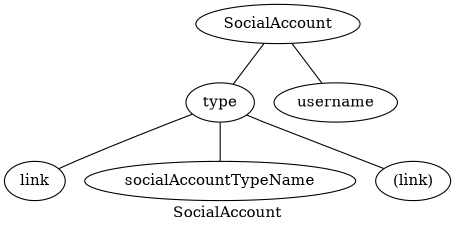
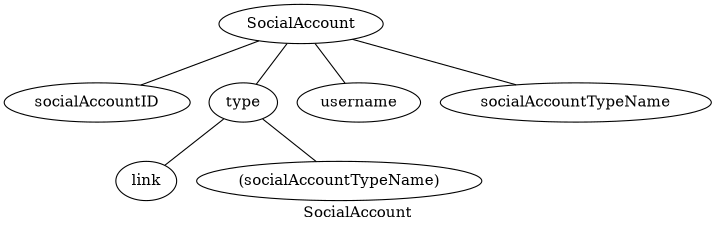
none -> (97, 102)
(220, 142) -> (434, 62)
(413, 181) -> (339, 181)
